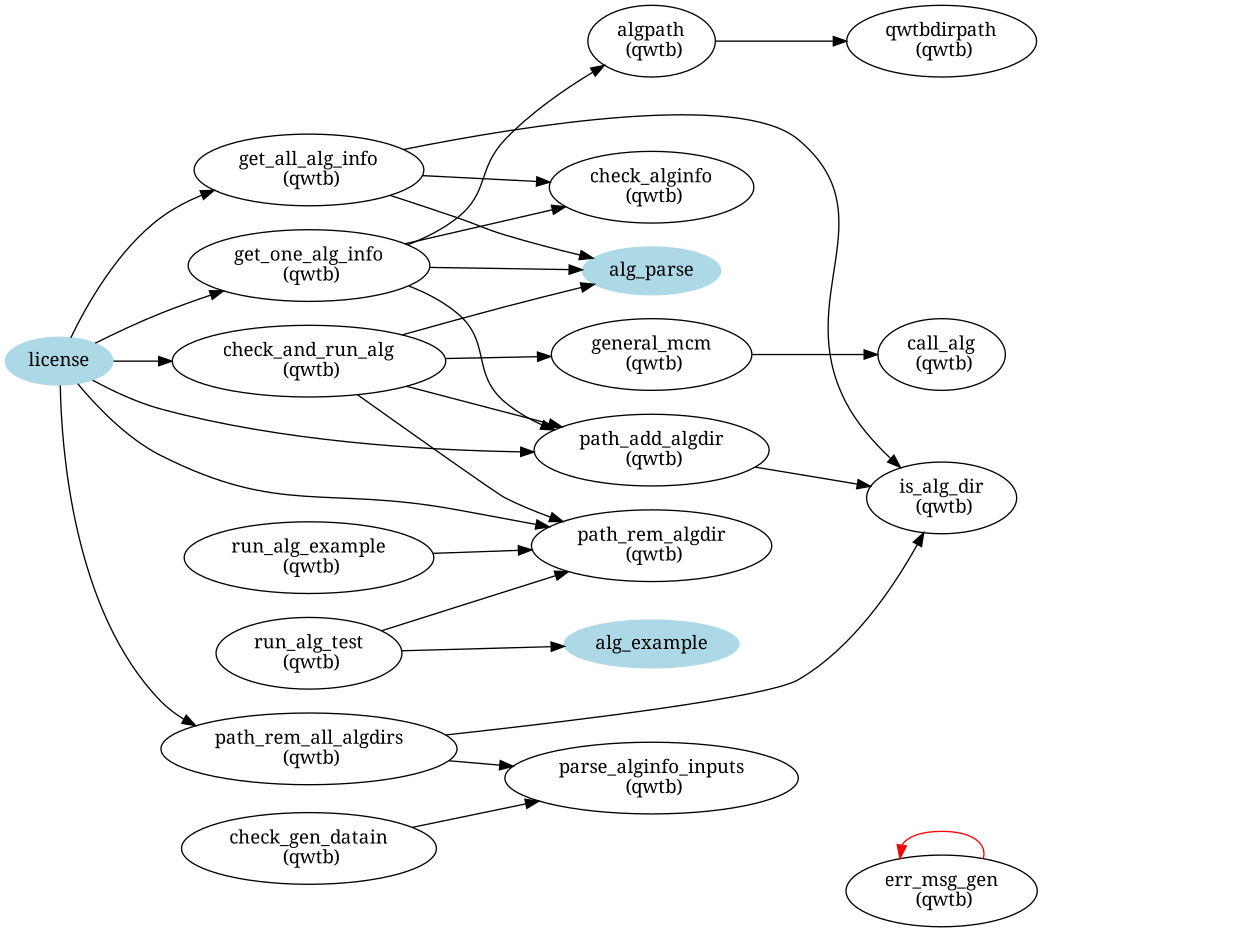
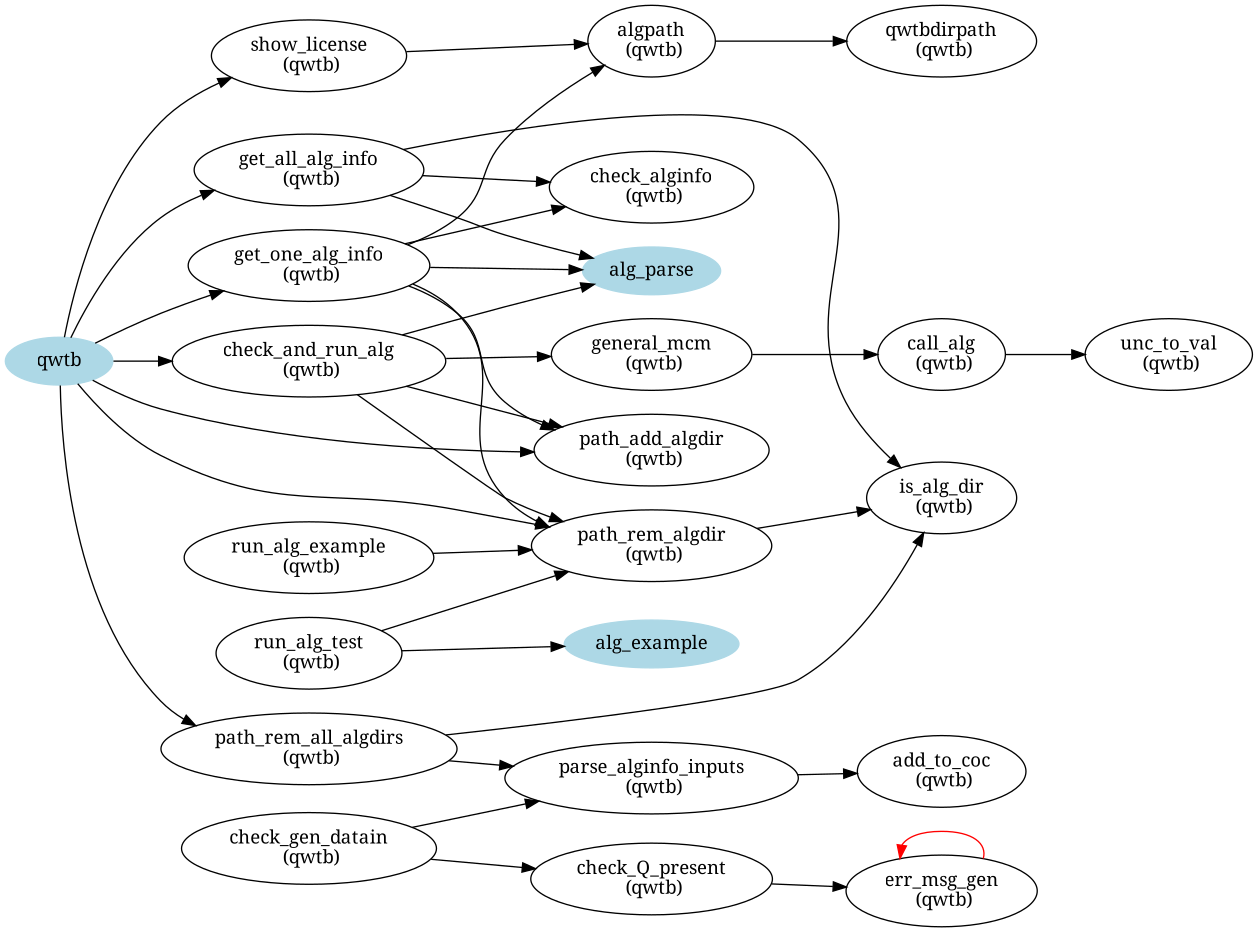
none -> (309, 56)
none -> (1169, 355)
(59, 361) -> (59, 361)
none -> (482, 391)
(806, 476) -> (807, 520)
none -> (942, 771)
none -> (652, 879)
